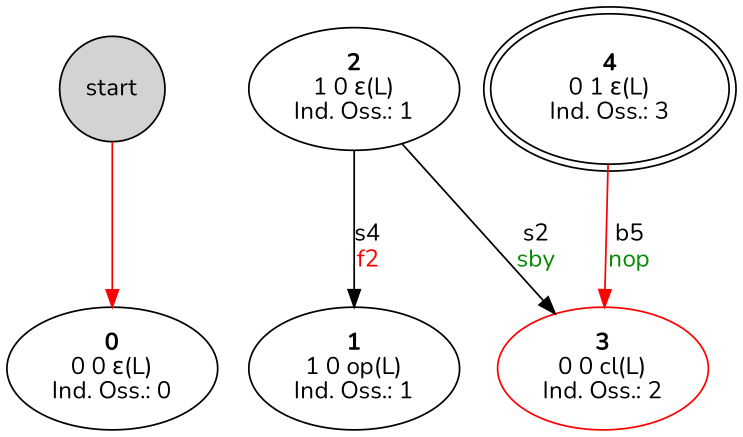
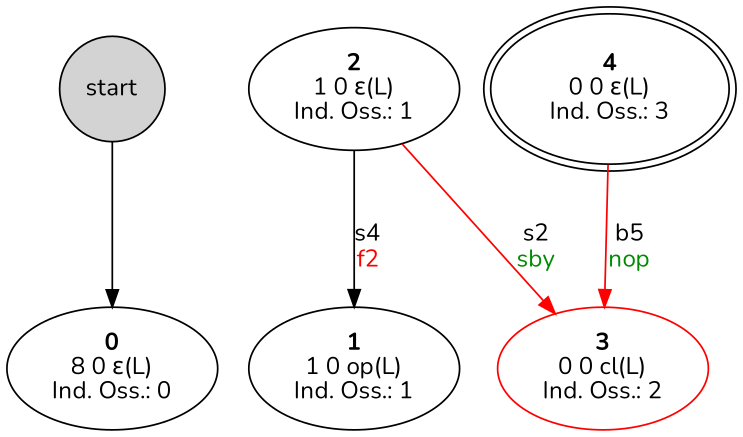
(610, 87) -> (610, 87)
(112, 216) -> (112, 216)
(473, 222) -> (473, 222)
(112, 367) -> (112, 367)
